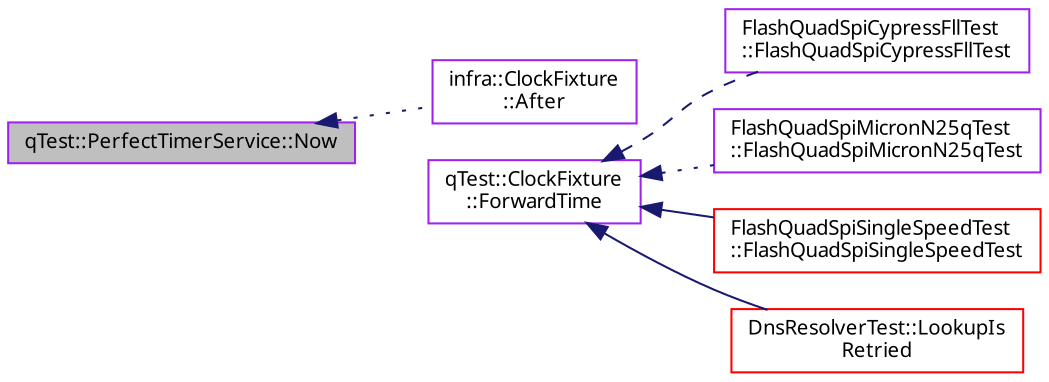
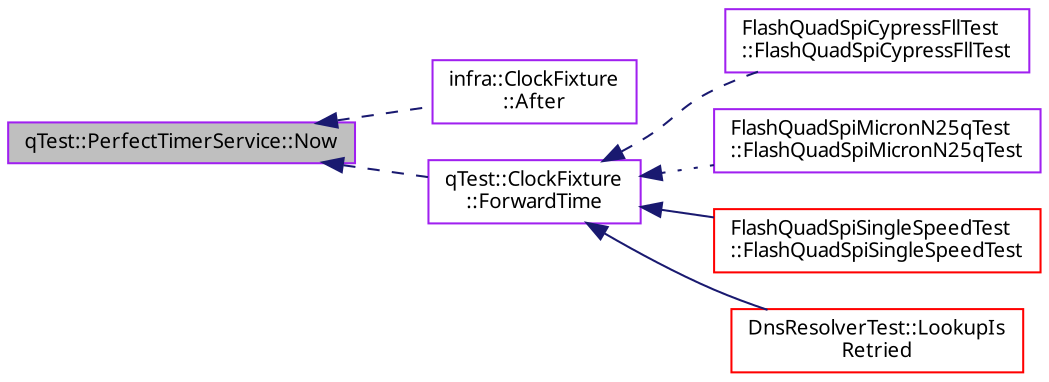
(385, 113) -> (385, 113)
none -> (386, 171)
